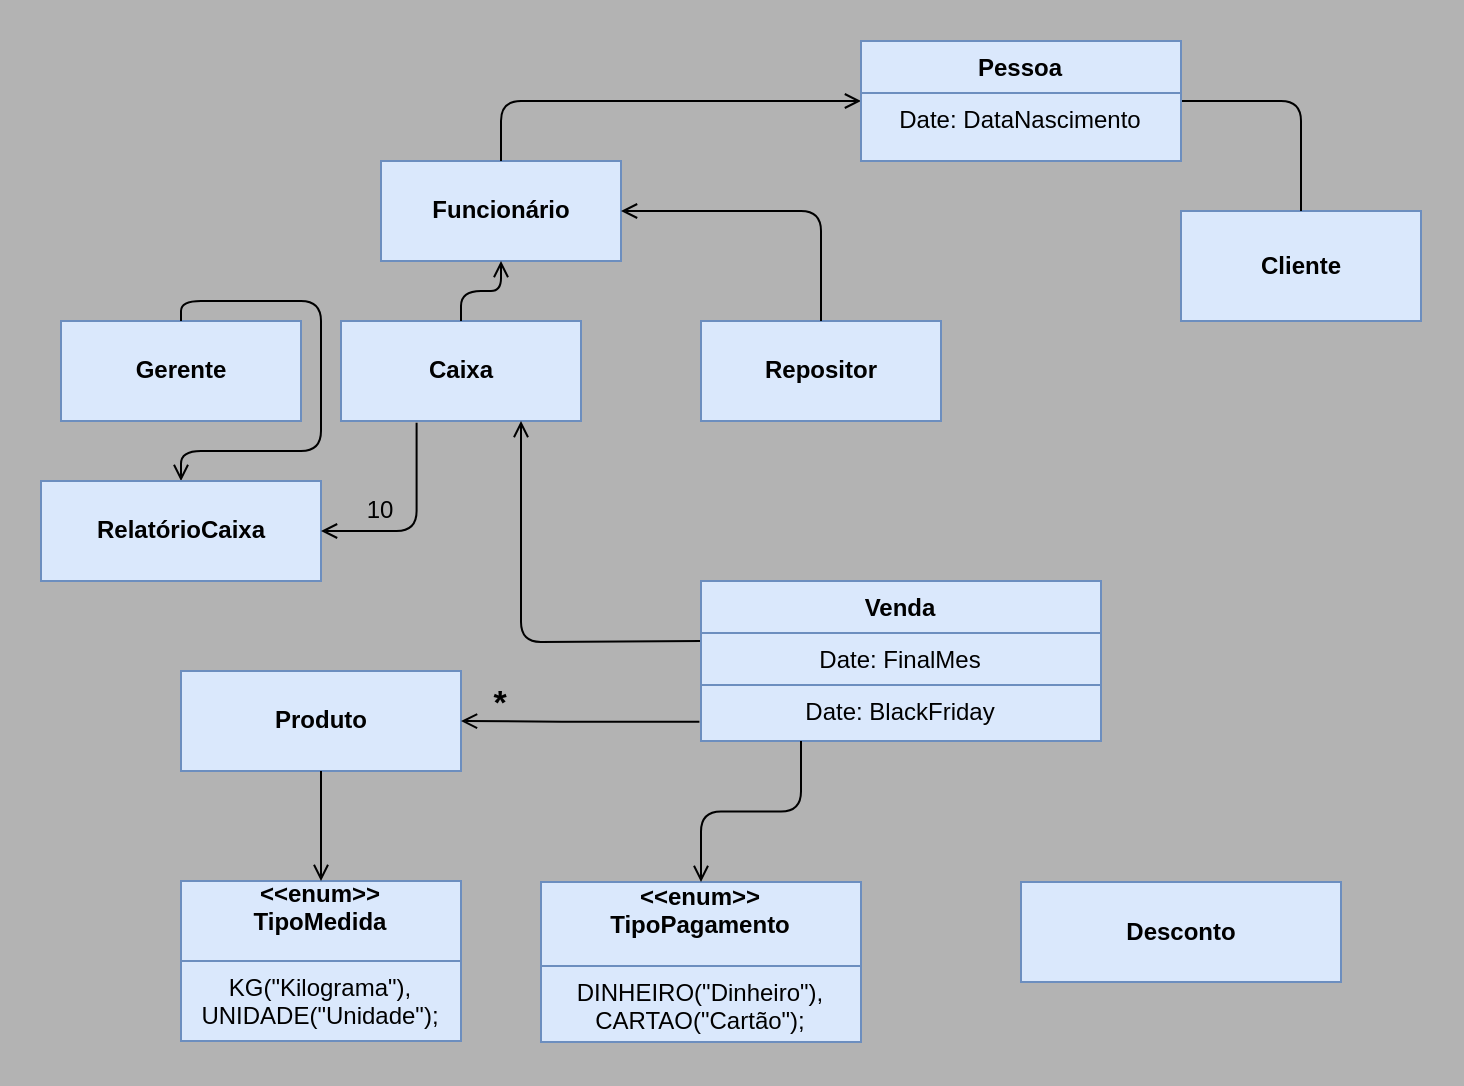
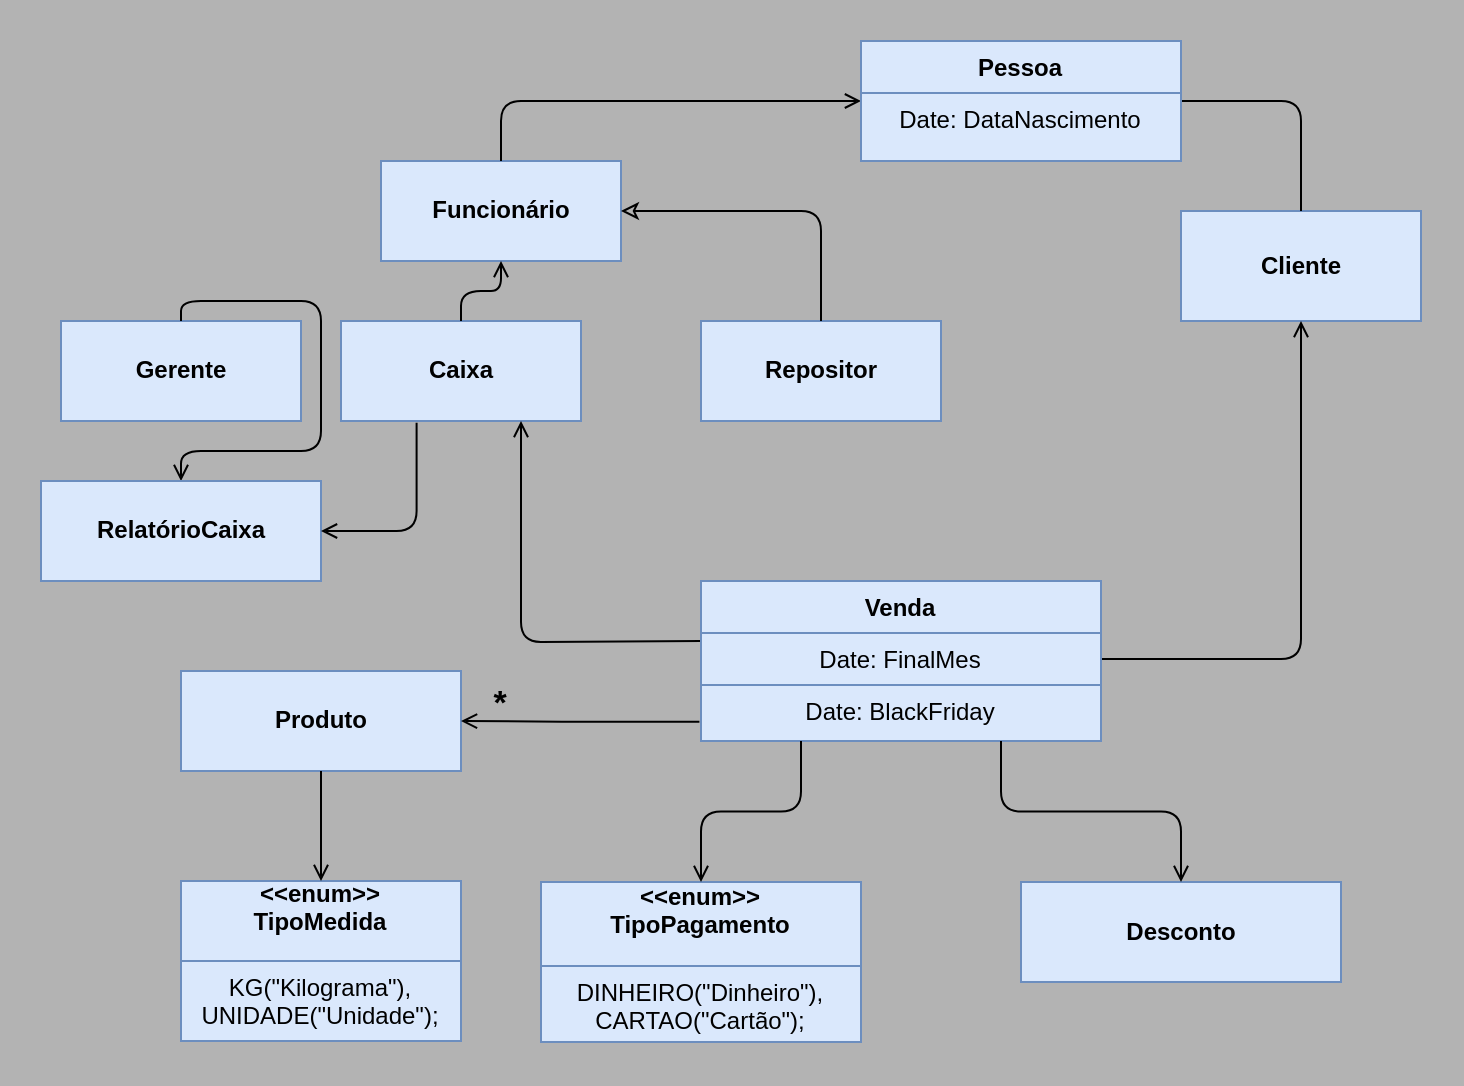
(631, 211) -> (636, 211)
(381, 511) -> none
none -> (1301, 584)
none -> (1090, 812)
